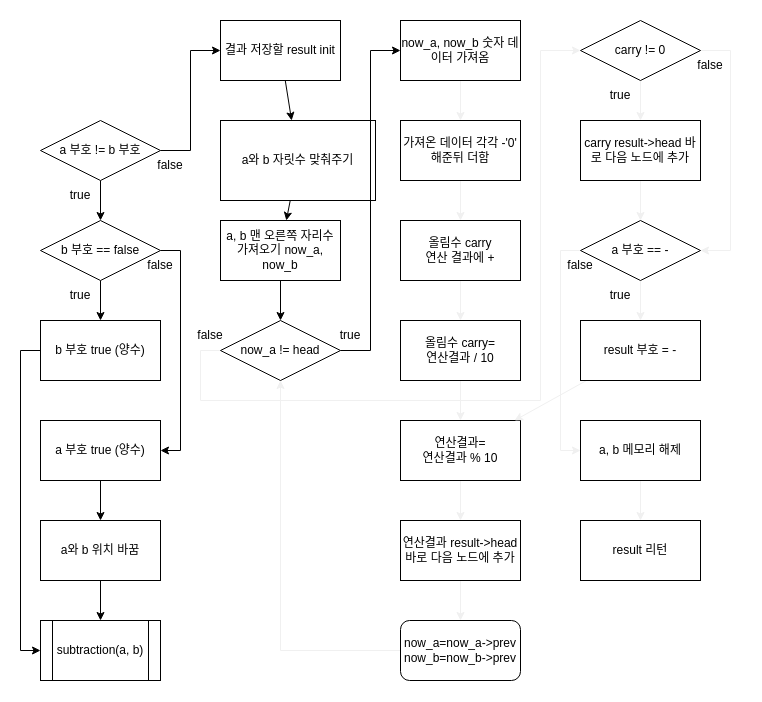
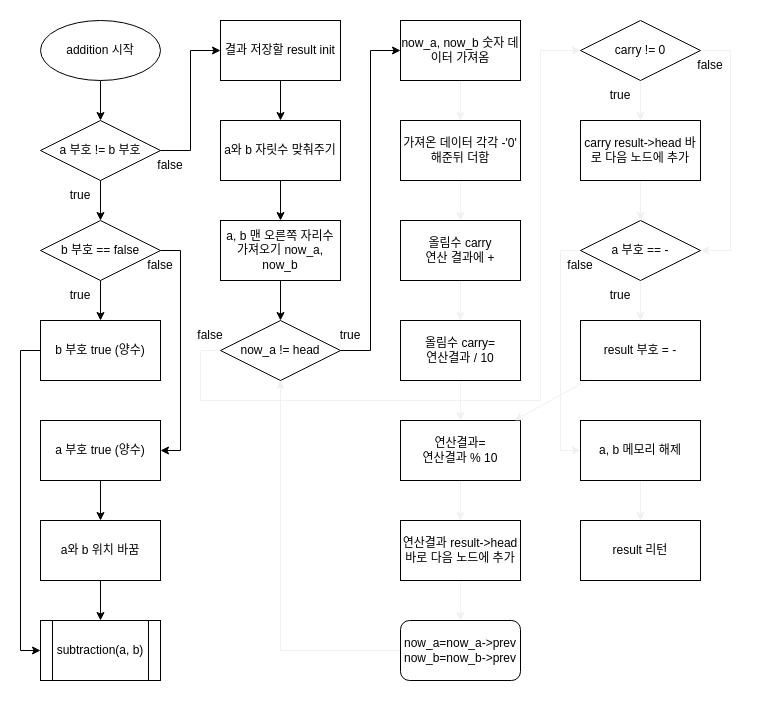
none -> (101, 51)
none -> (101, 97)
(298, 161) -> (281, 151)
